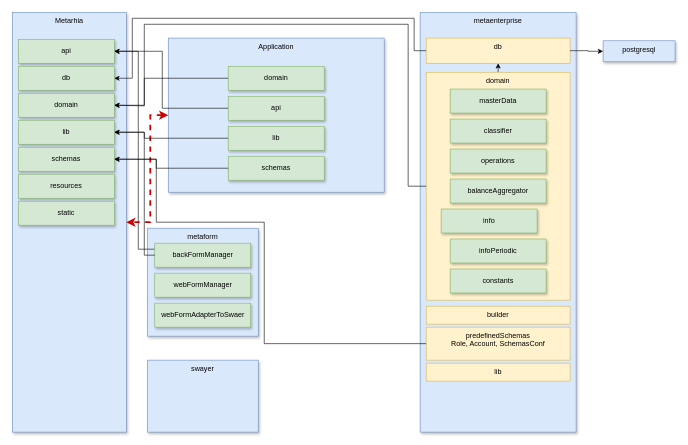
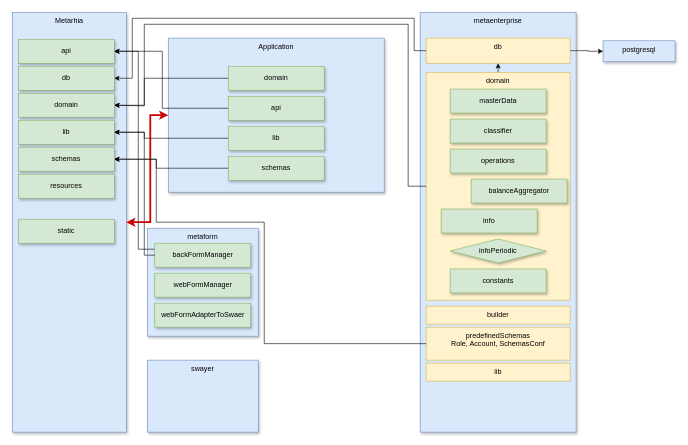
(150, 169) -> (150, 169)
(498, 191) -> (519, 191)
(66, 213) -> (66, 231)
(498, 251) -> (498, 251)
